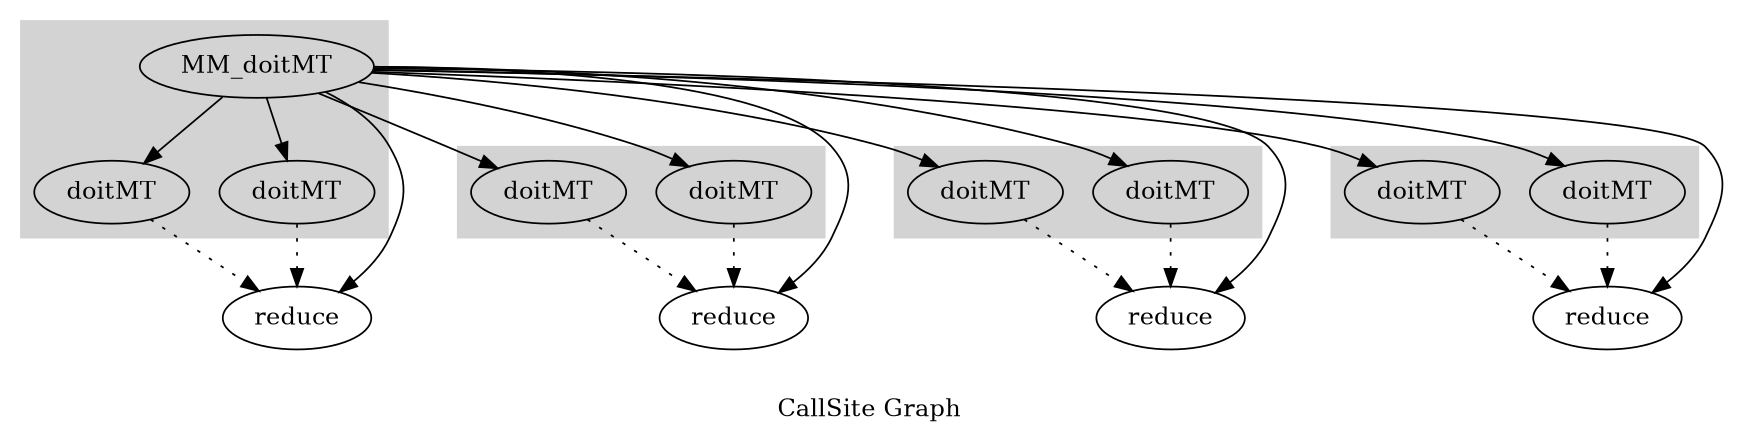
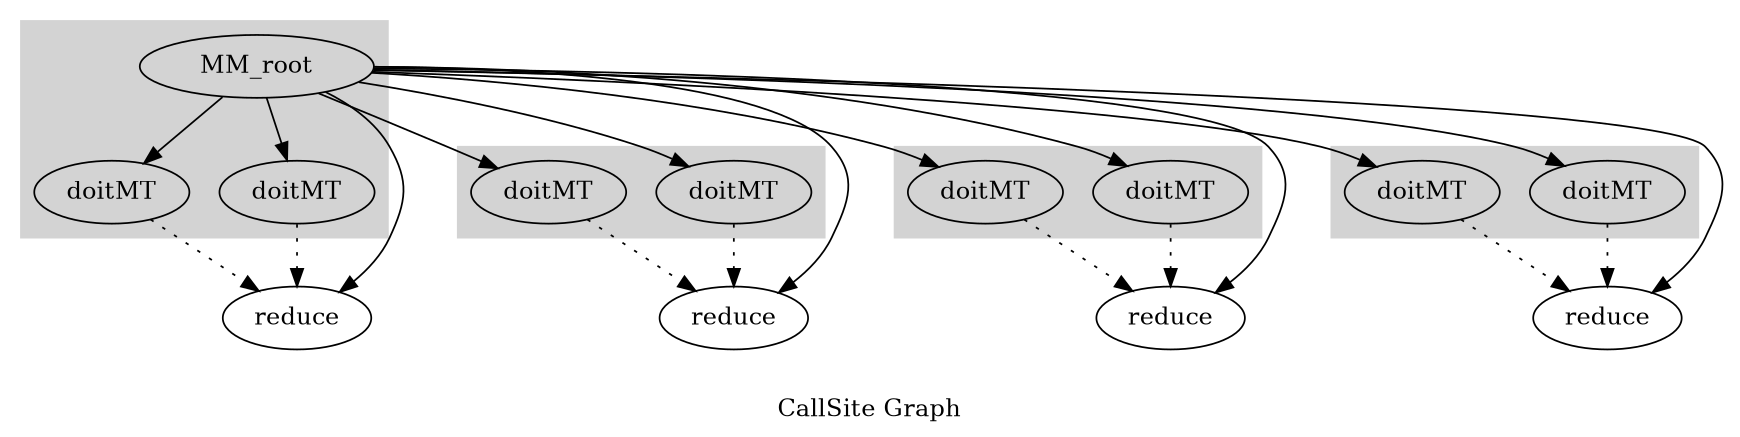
(257, 66) -> (257, 66)
